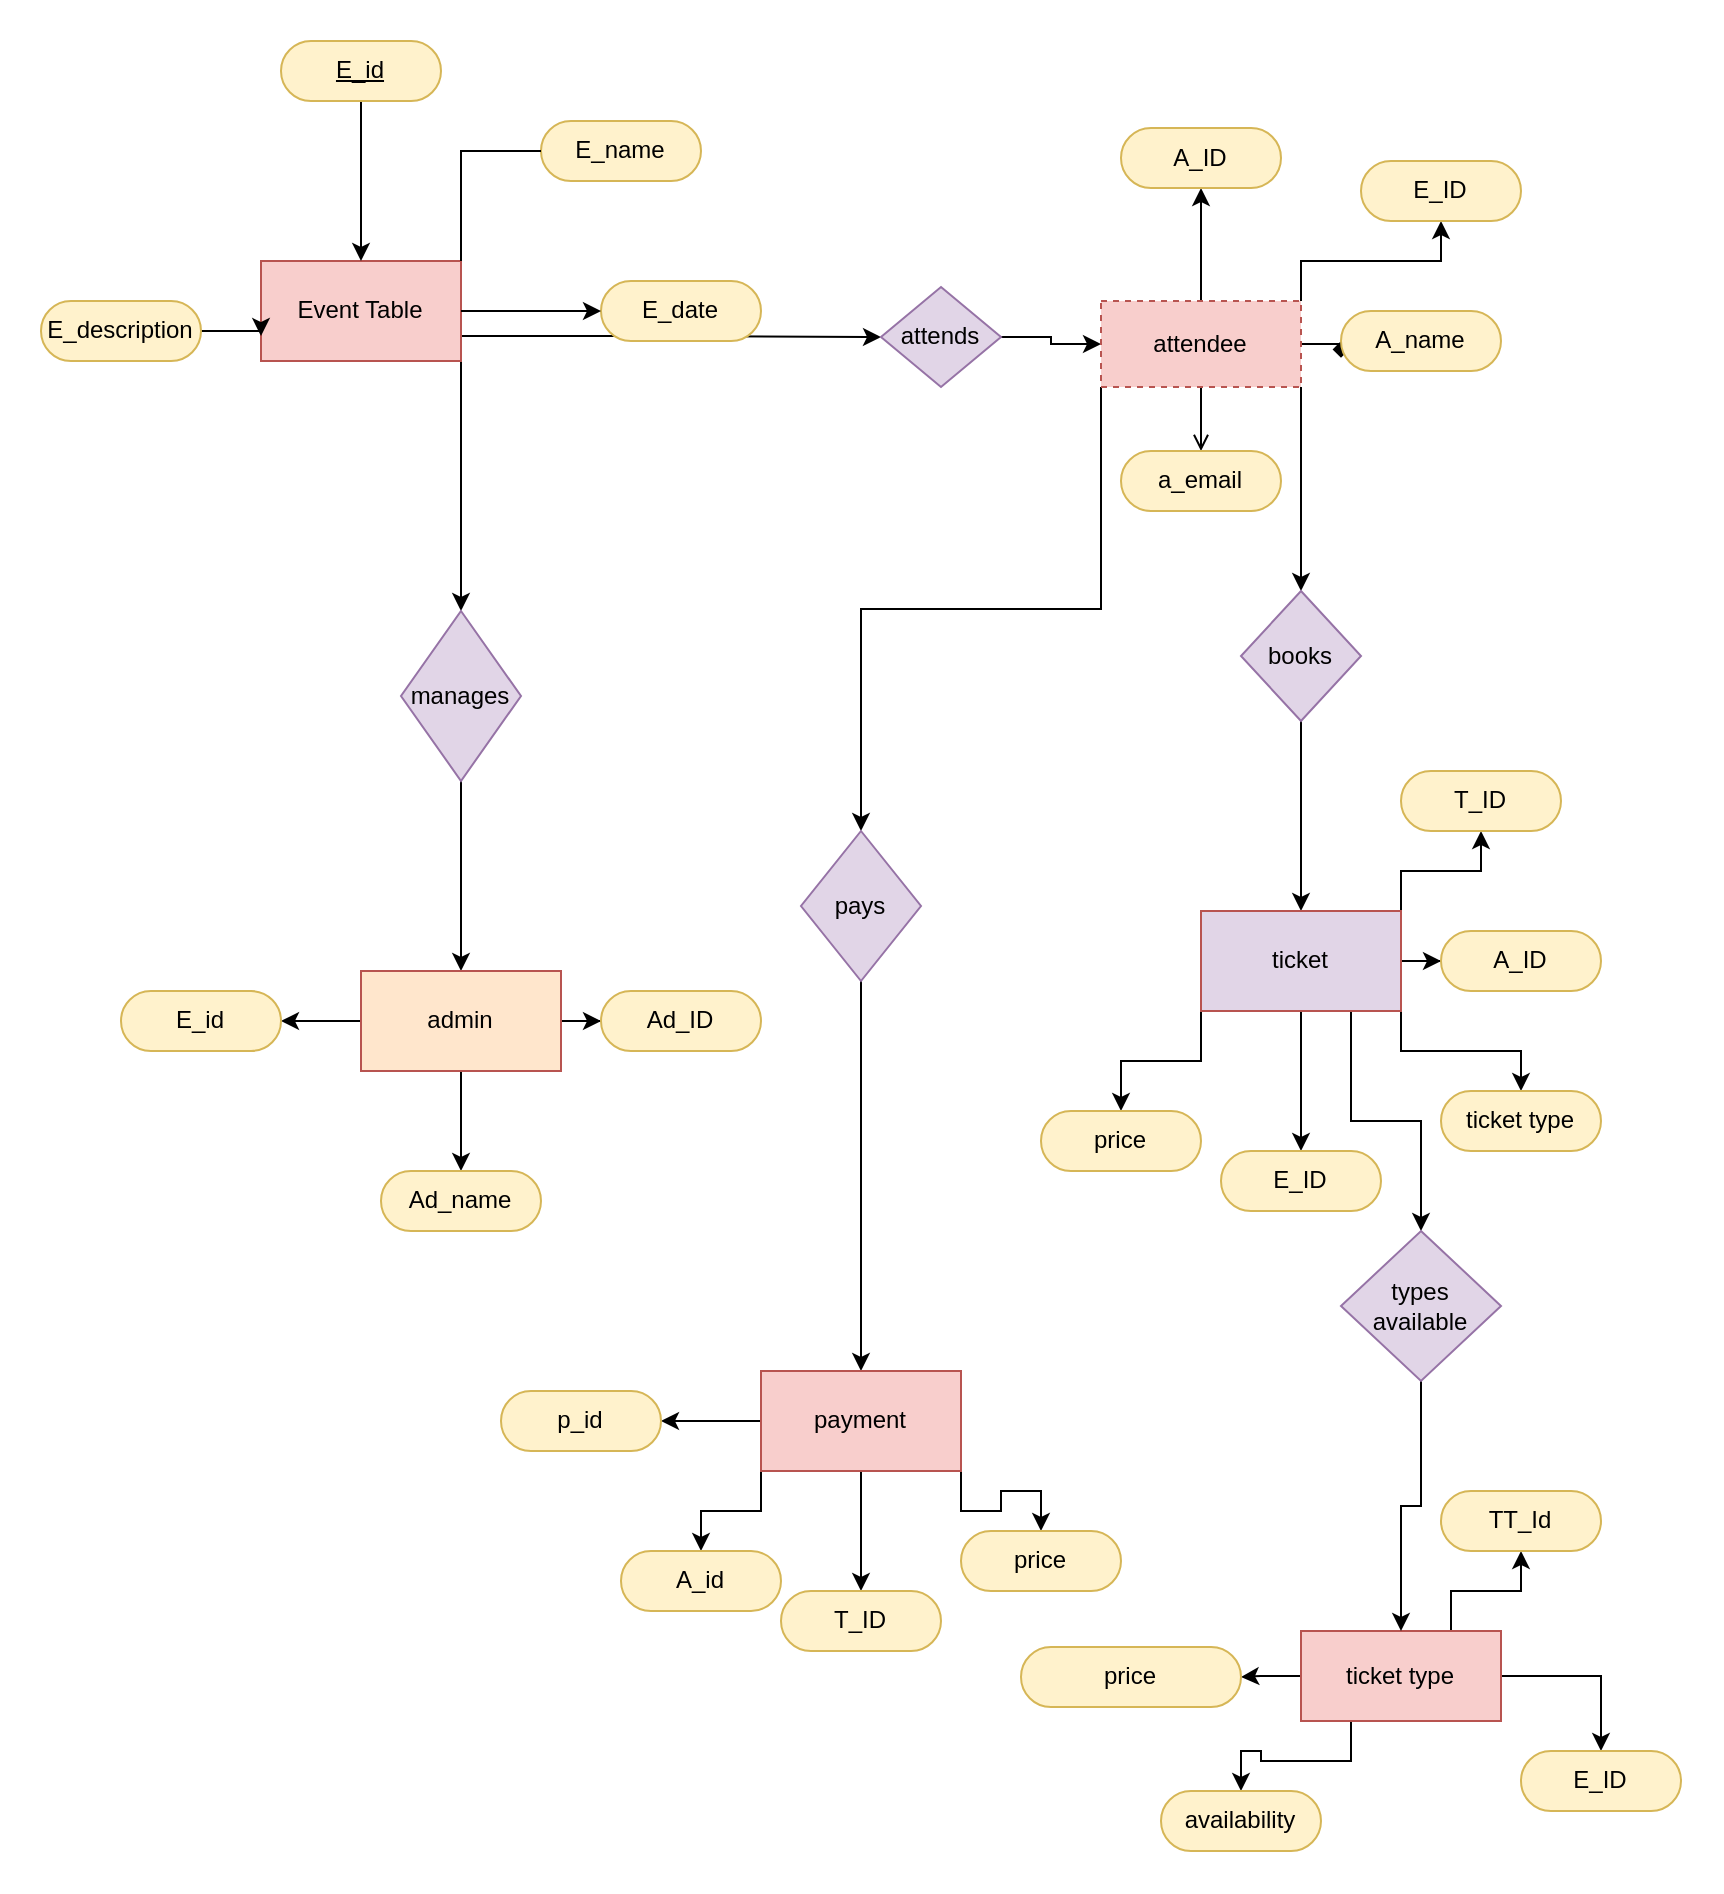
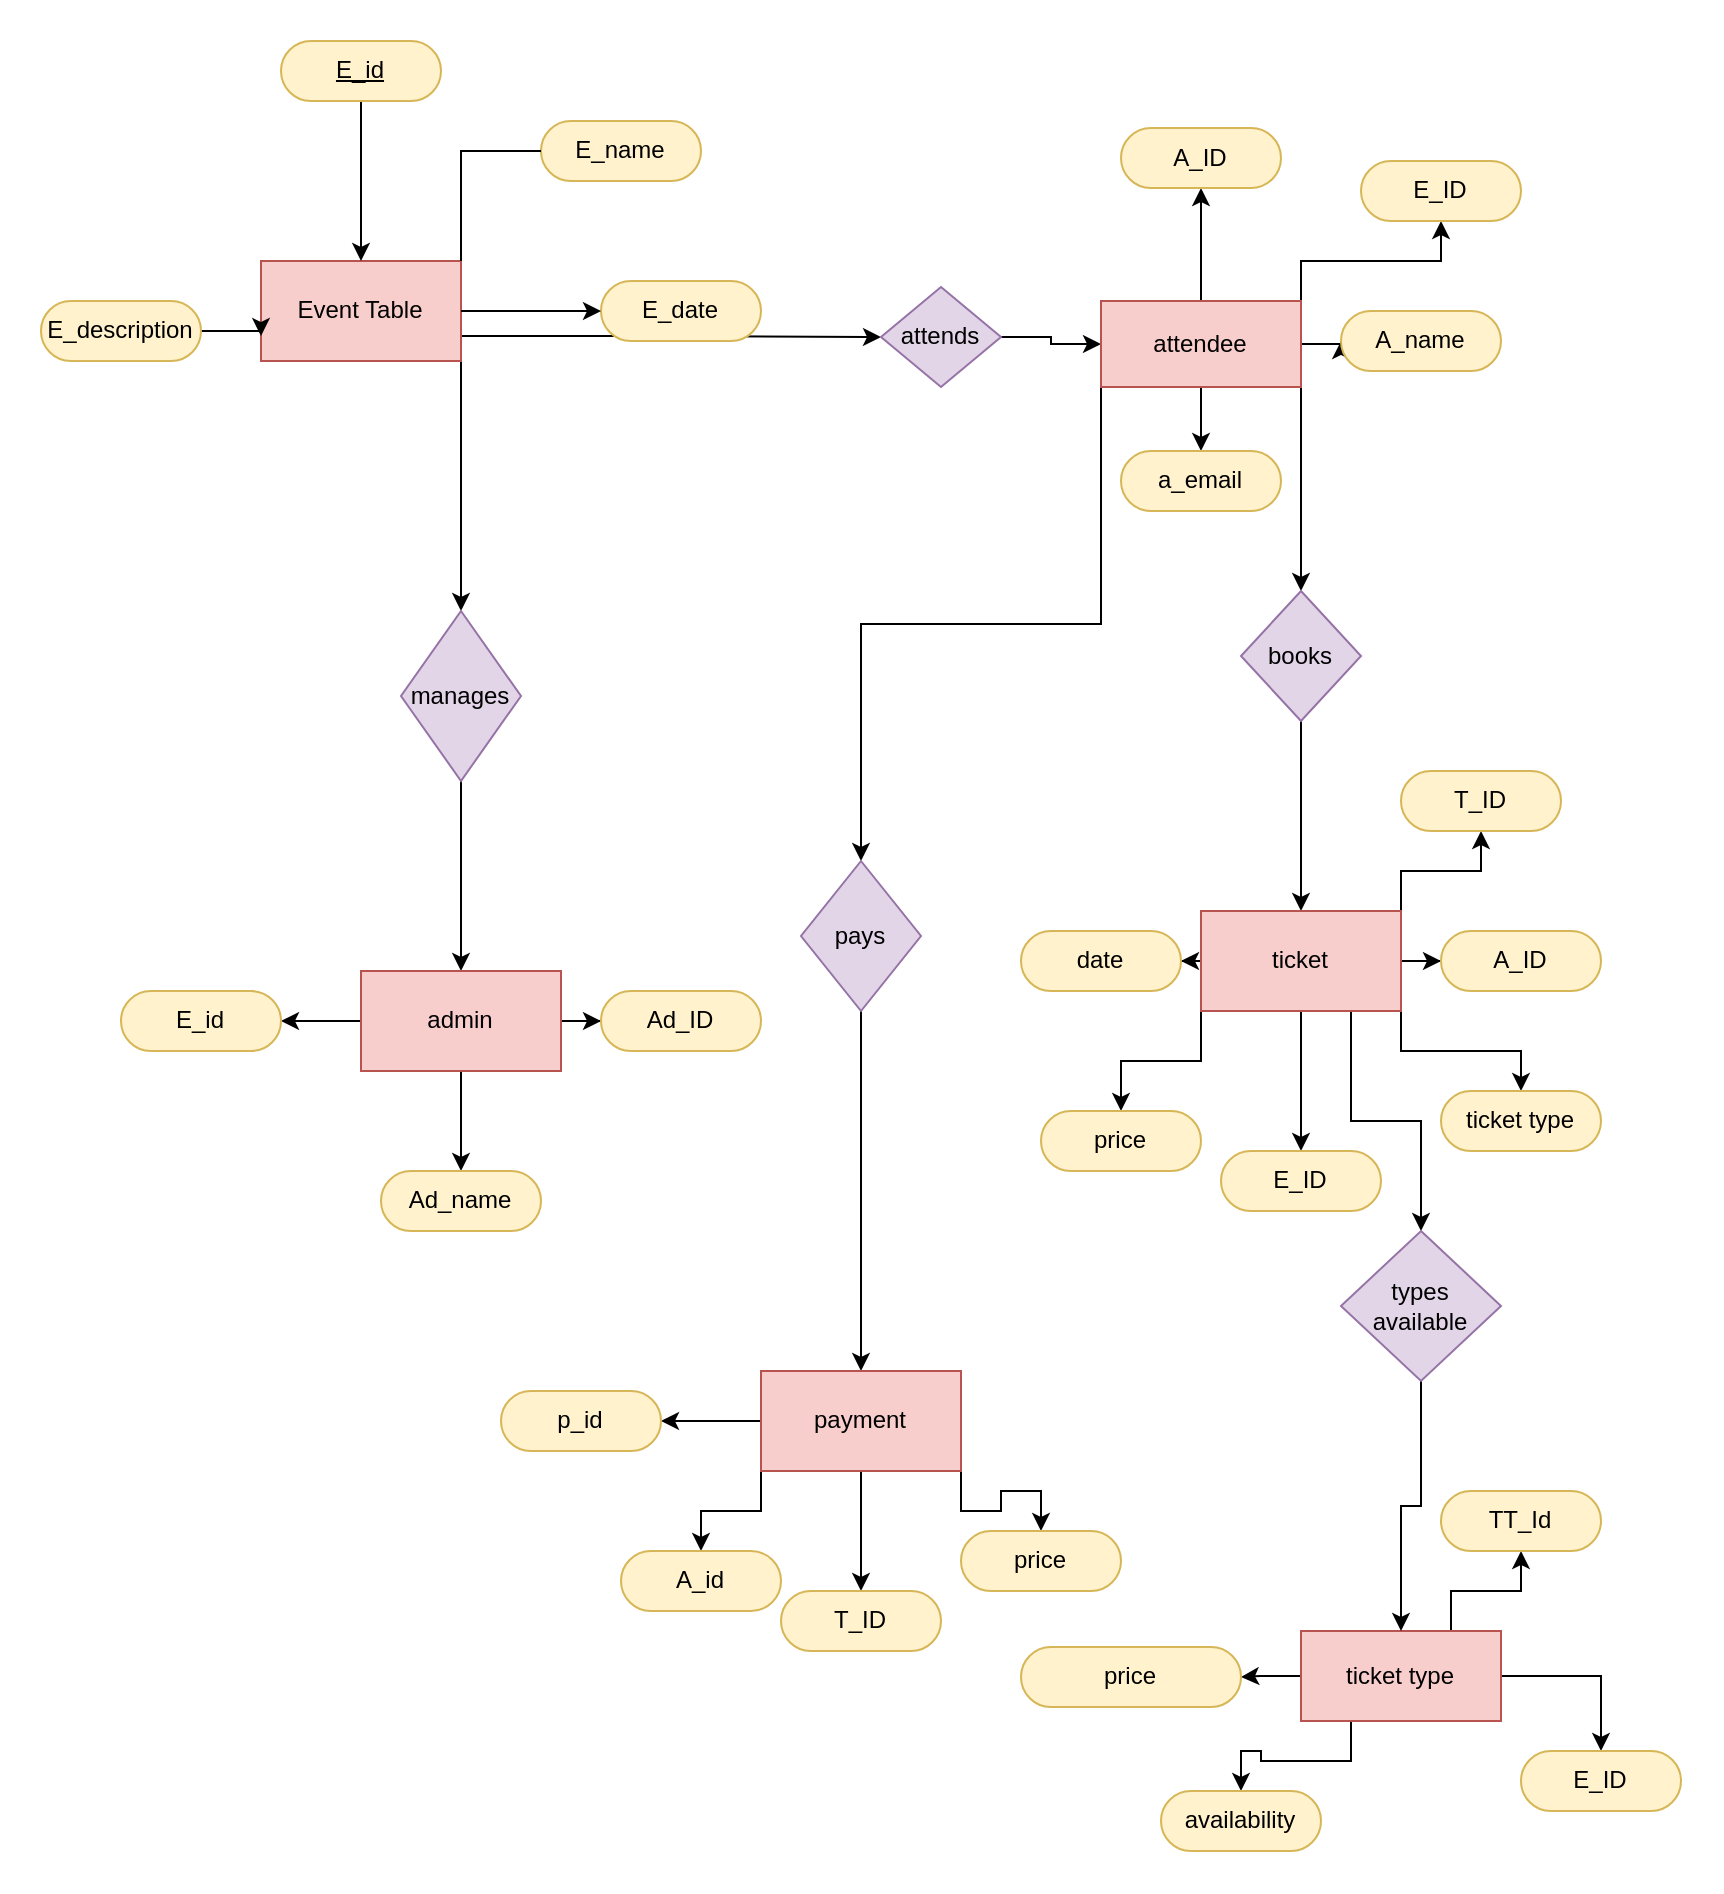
(1201, 344) -> (1201, 344)
(1341, 354) -> (1341, 353)
(1201, 439) -> (1201, 436)
(861, 906) -> (861, 936)
none -> (1101, 961)
none -> (1190, 961)
(1301, 961) -> (1301, 961)
(461, 1021) -> (461, 1021)
